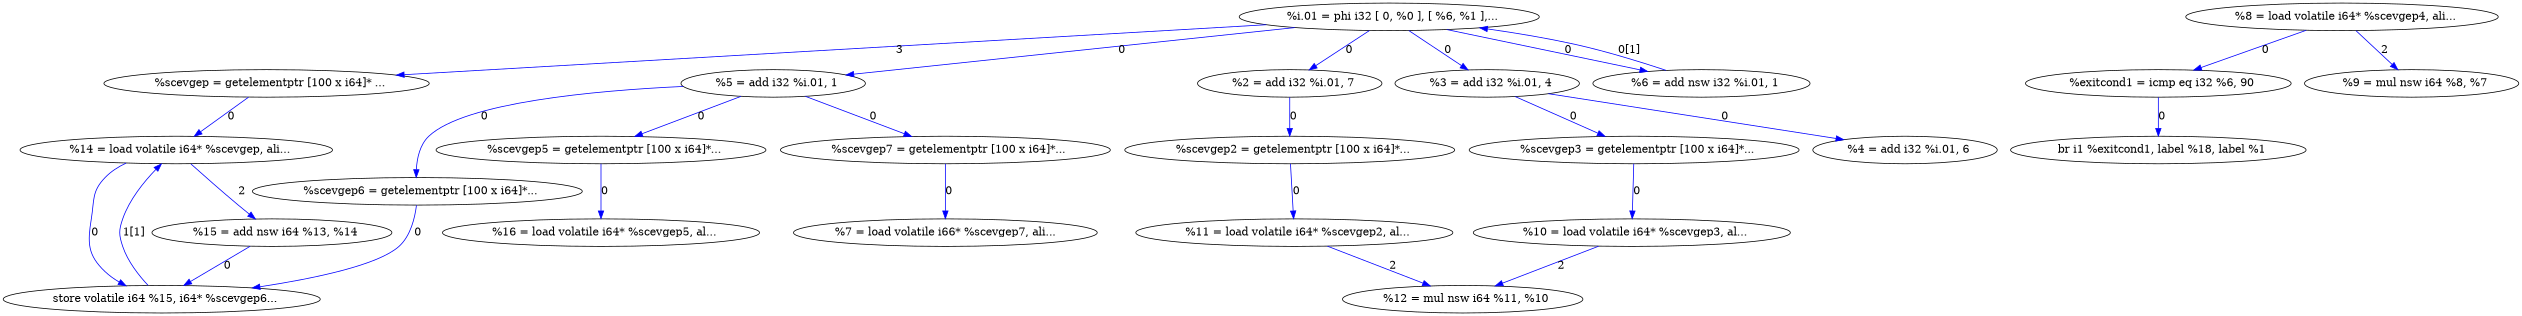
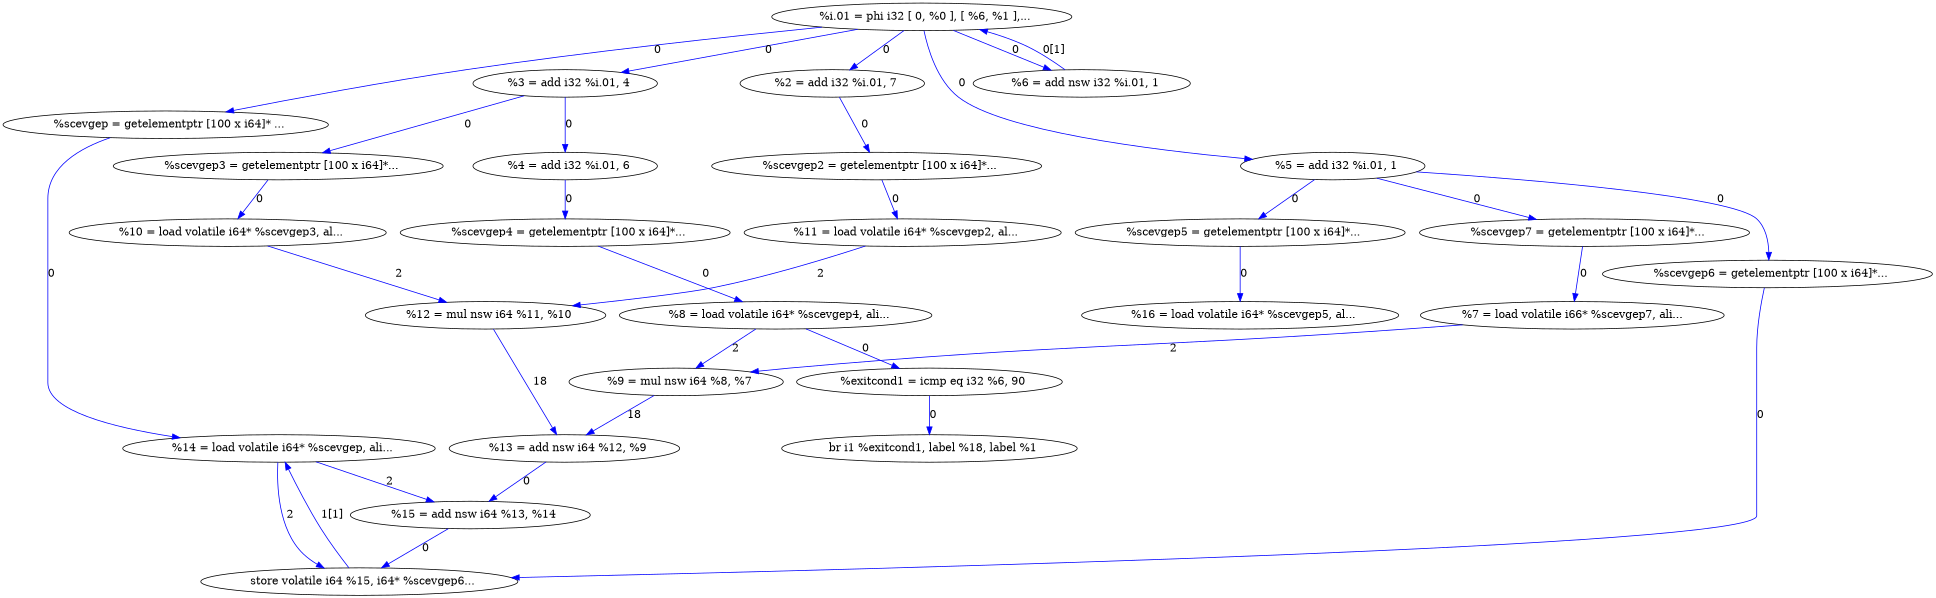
(899, 50) -> (658, 50)
(95, 233) -> (290, 515)
none -> (565, 233)
none -> (1110, 346)
none -> (564, 448)
